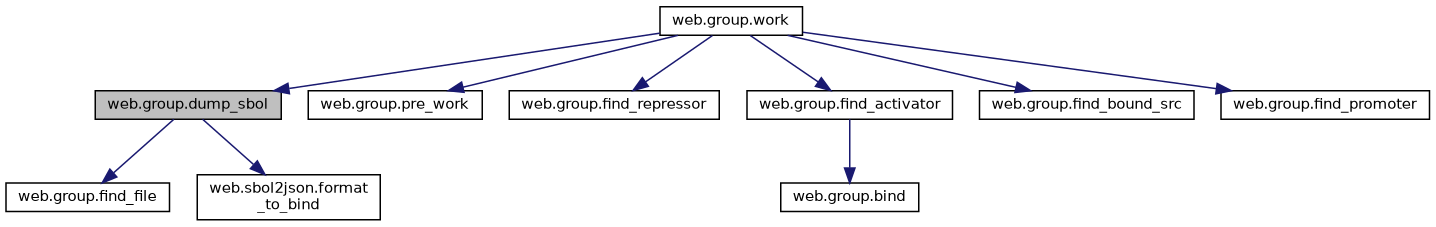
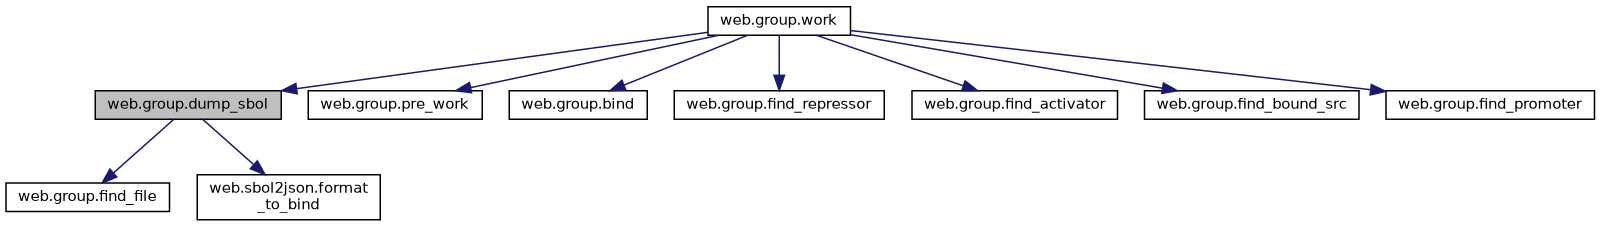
(850, 144) -> (686, 60)
